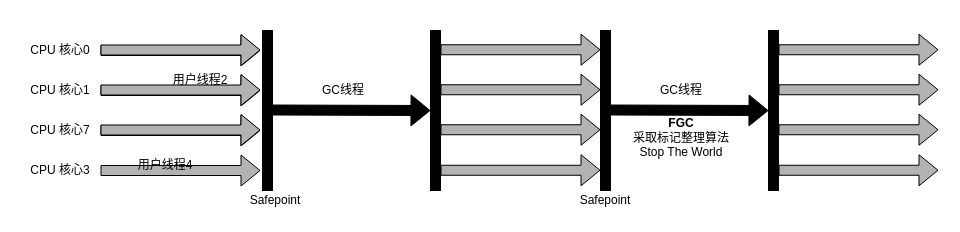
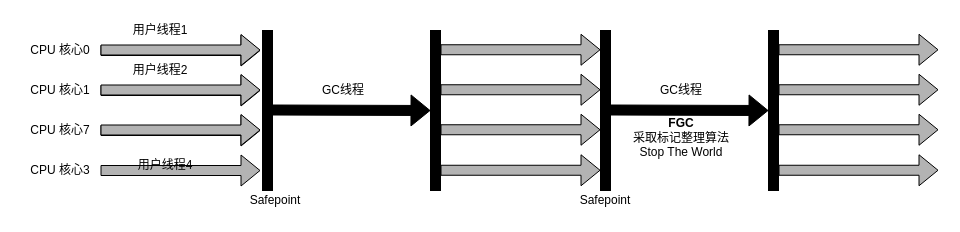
none -> (161, 31)
(201, 81) -> (161, 71)
